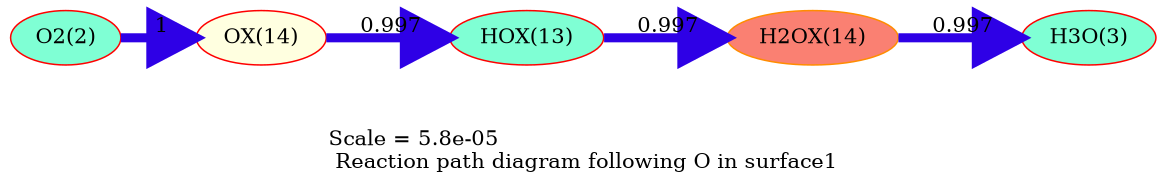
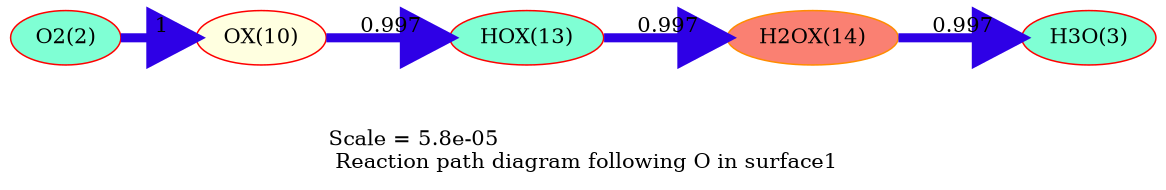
(261, 38) -> (261, 38)
